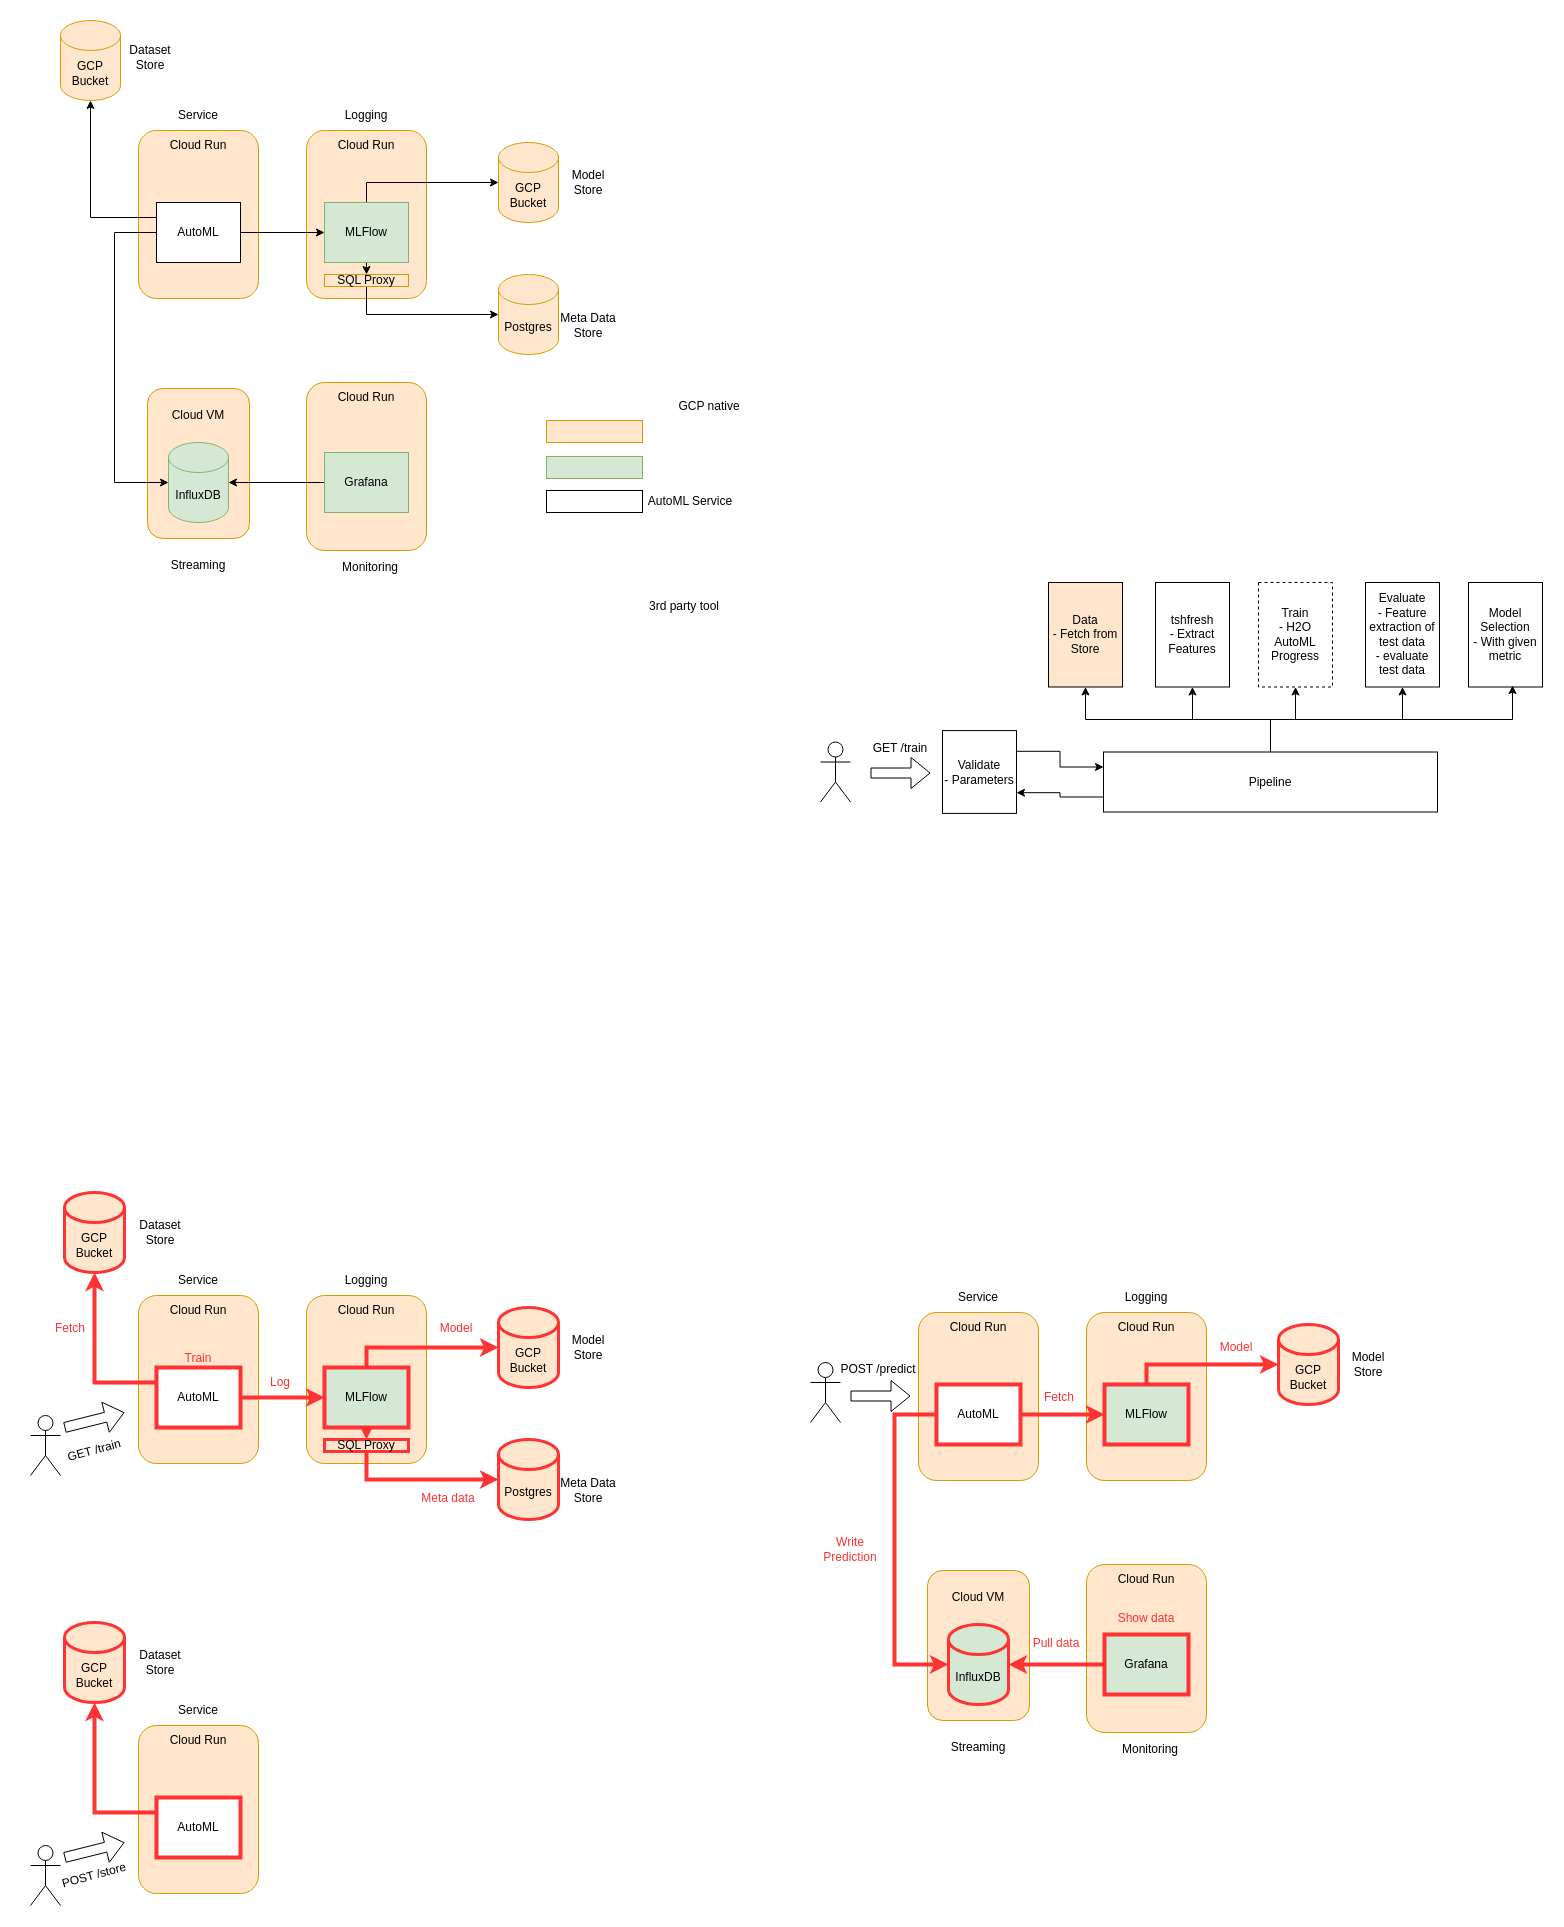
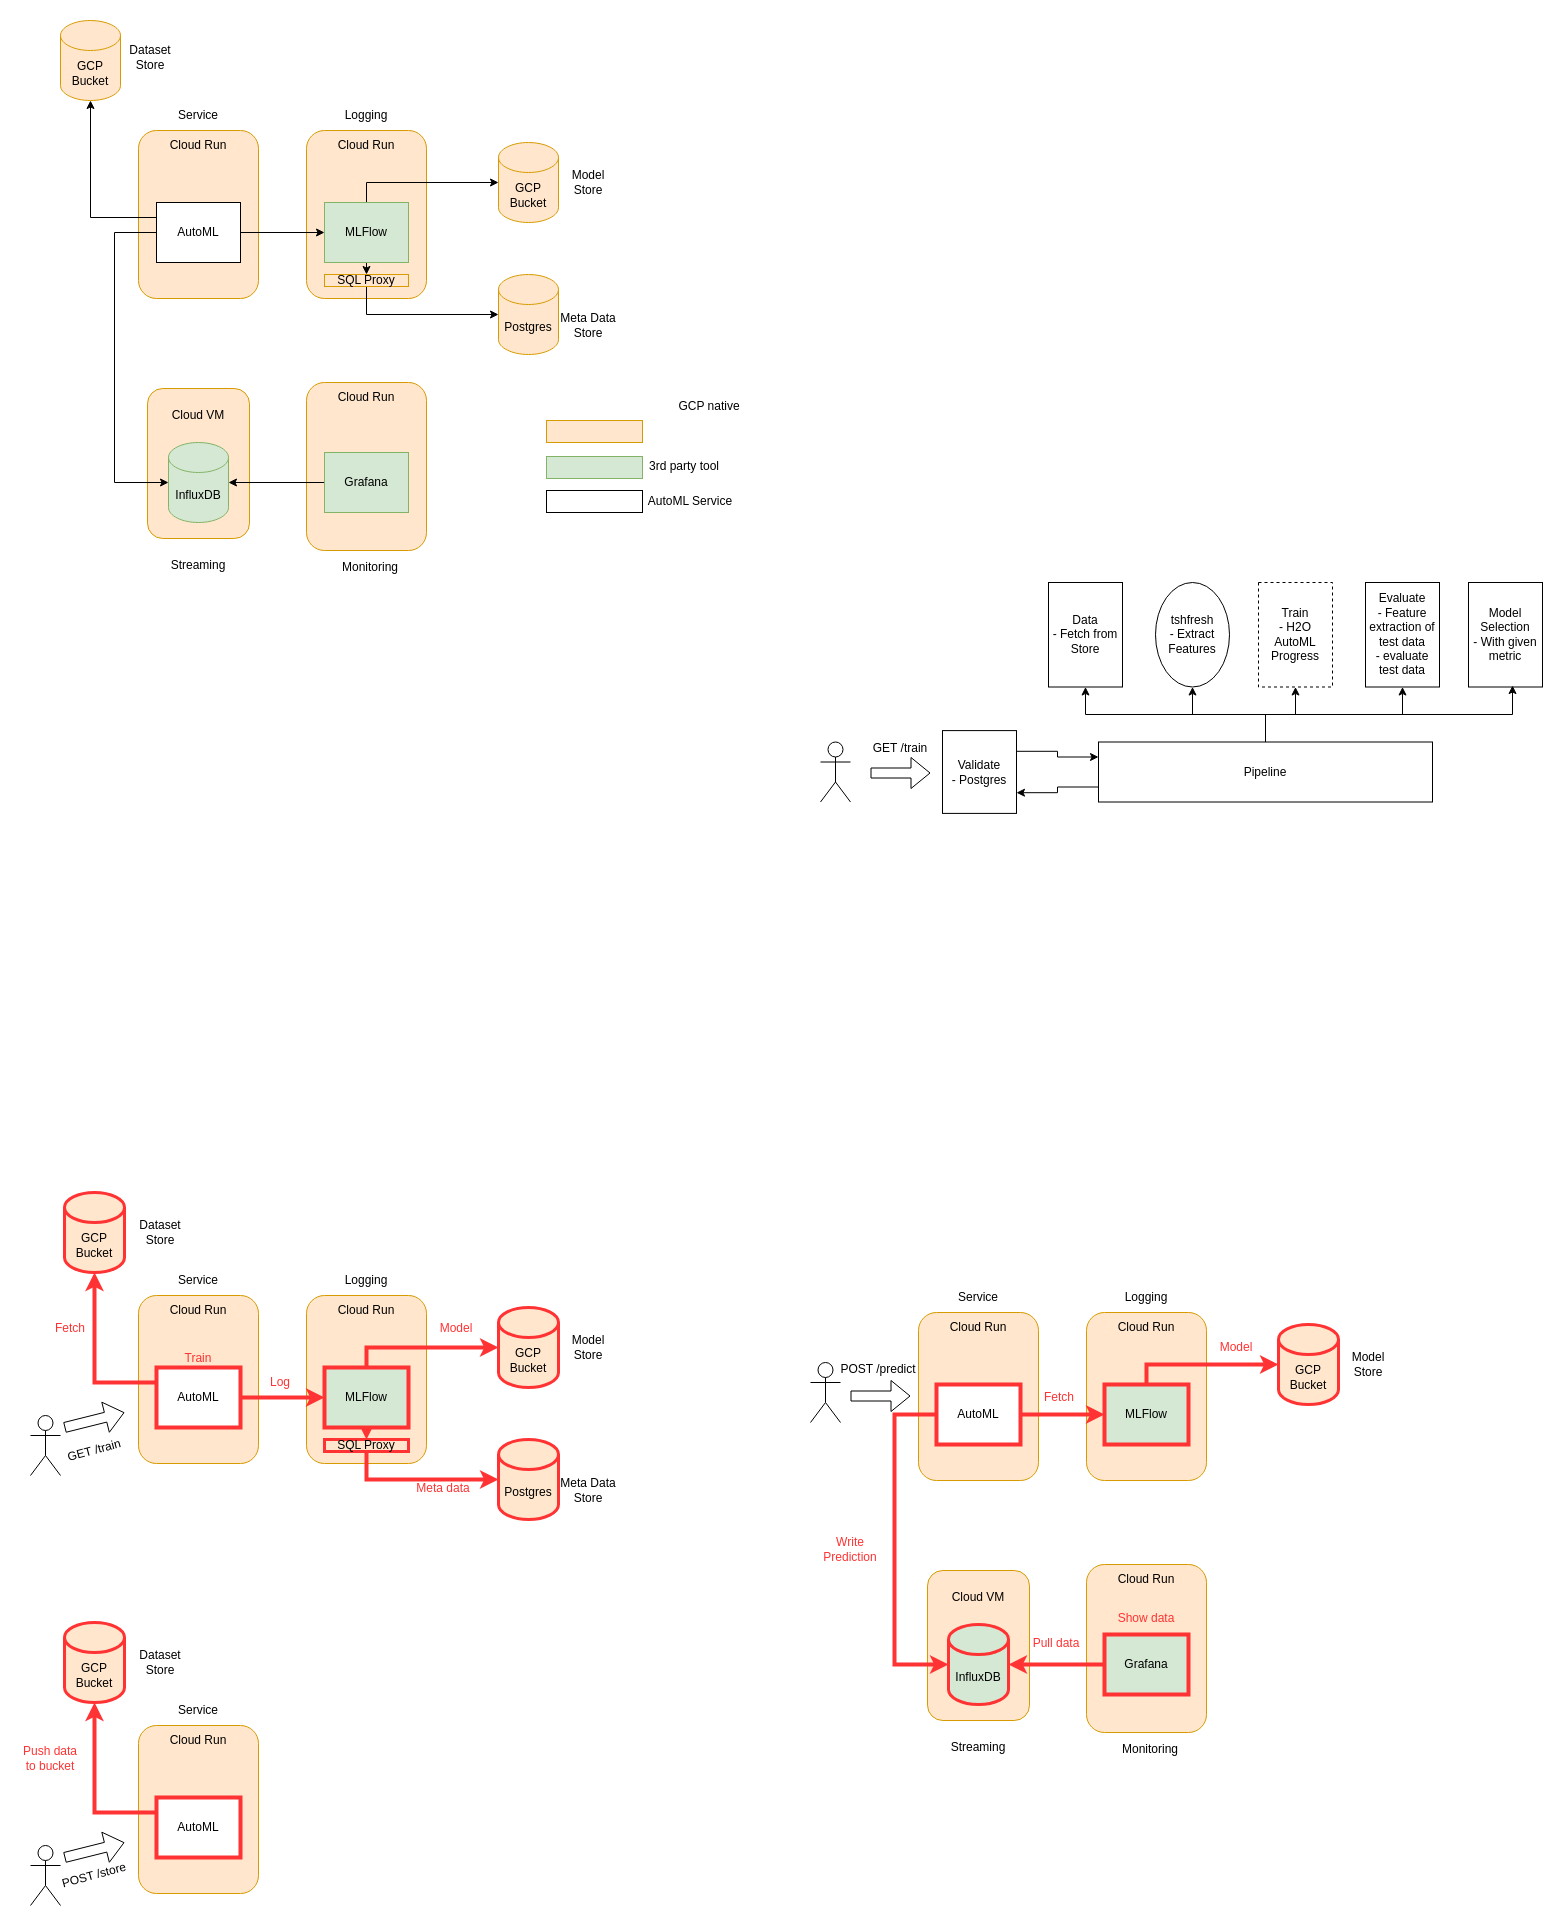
(685, 607) -> (685, 467)
(1086, 635) -> (1086, 635)
(1193, 635) -> (1193, 635)
(980, 773) -> (980, 773)
(1271, 782) -> (1266, 772)
(449, 1499) -> (444, 1489)
none -> (51, 1759)
